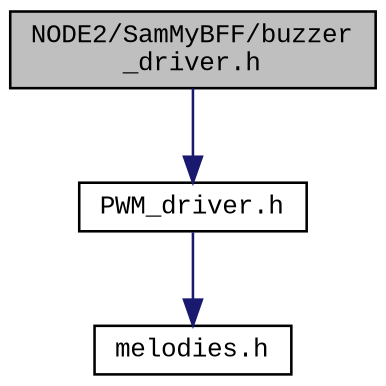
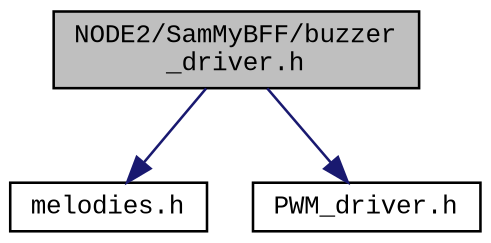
(193, 266) -> (175, 125)
